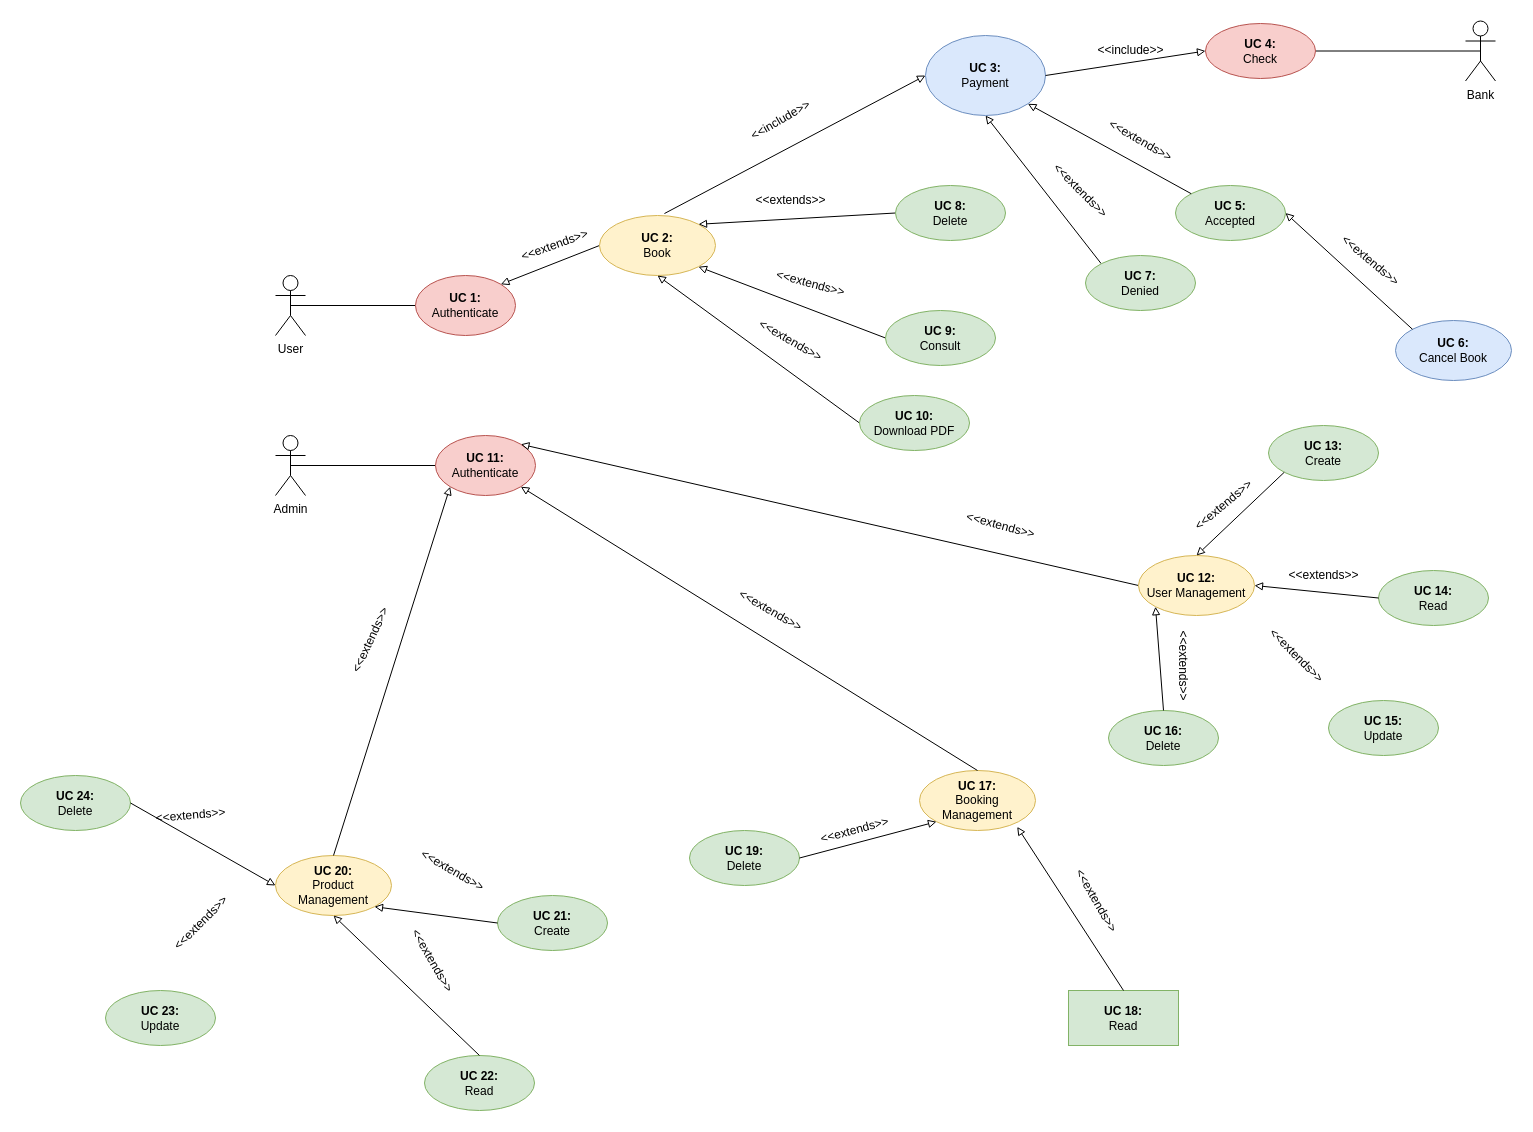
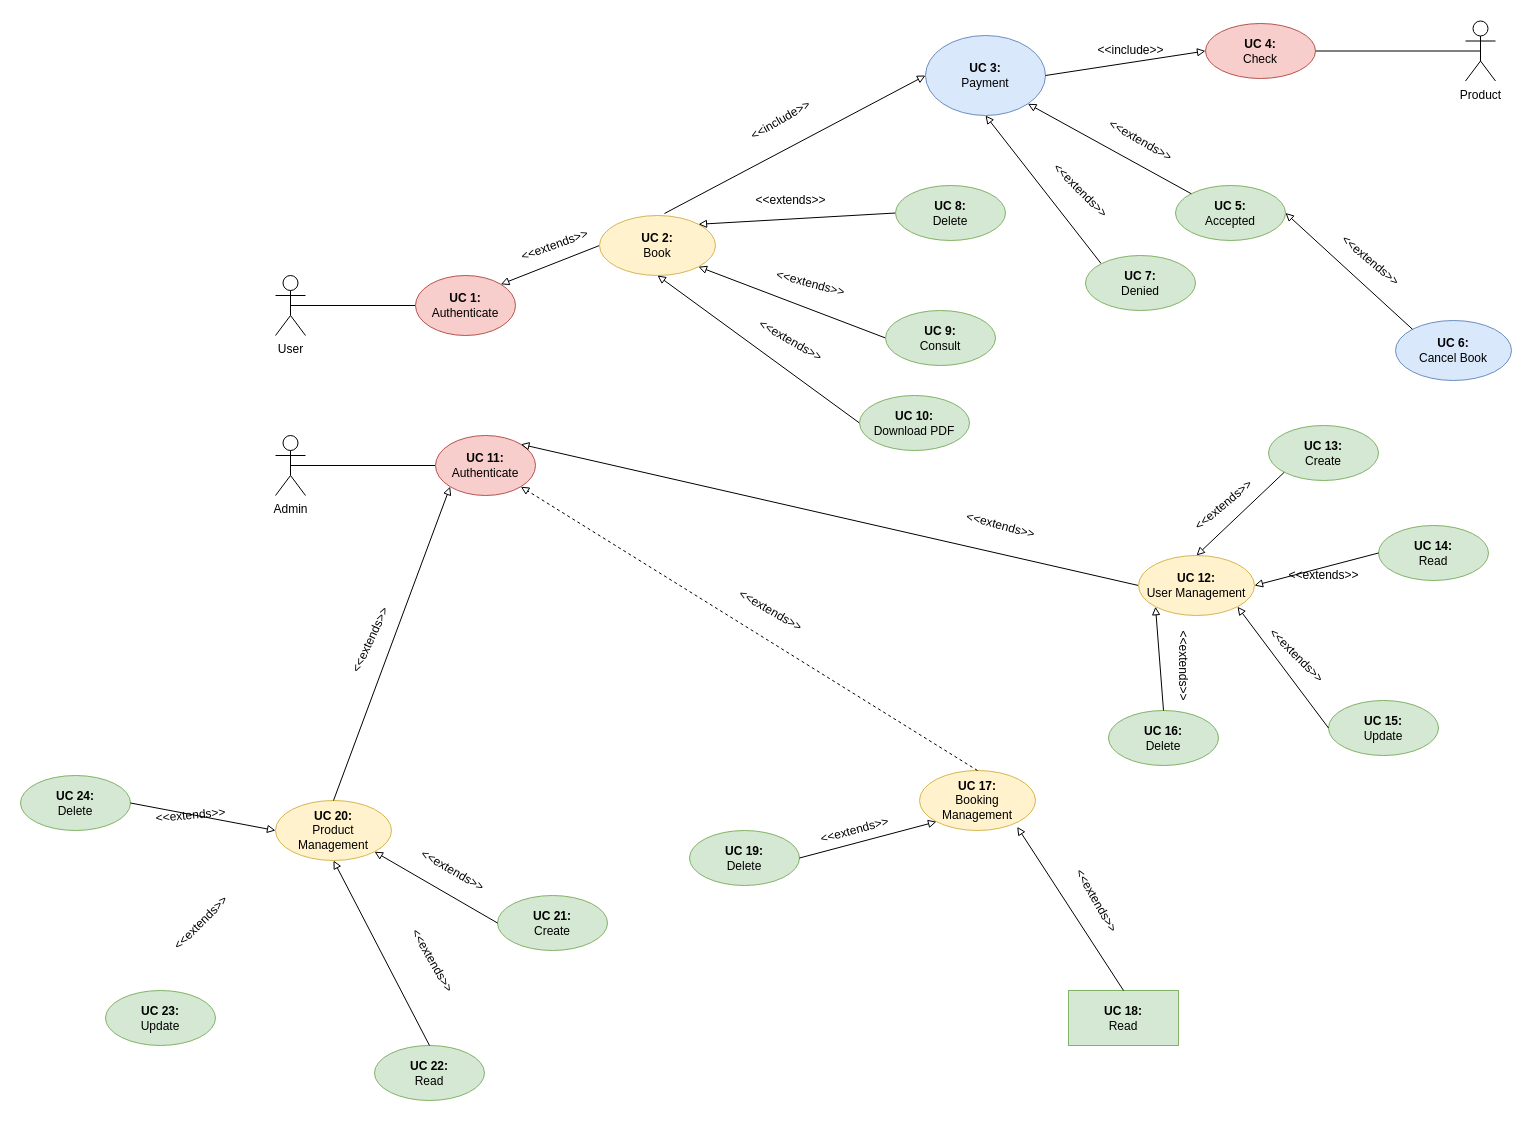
(1481, 96) -> (1481, 96)
(1434, 598) -> (1434, 553)
(752, 630) -> (752, 630)
none -> (1286, 671)
(334, 886) -> (334, 831)
(480, 1083) -> (430, 1073)
